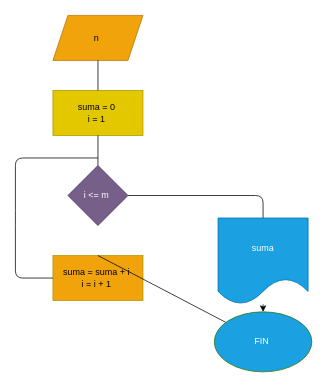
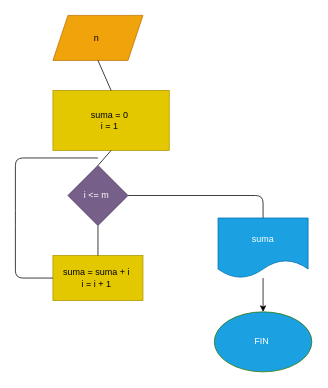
(98, 113) -> (111, 120)
(263, 261) -> (263, 248)
(98, 278) -> (98, 278)
(162, 289) -> (98, 240)
